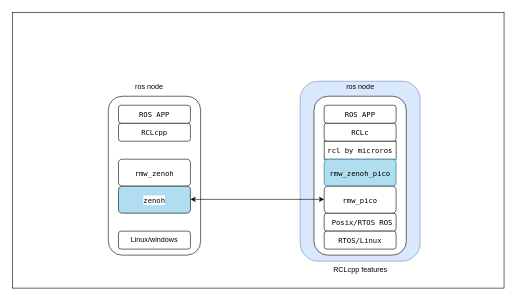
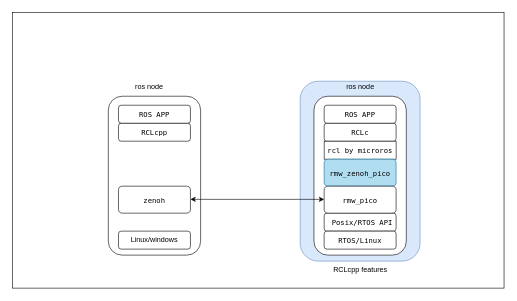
(155, 173) -> none
(155, 200) -> (155, 200)
(360, 222) -> (360, 222)
